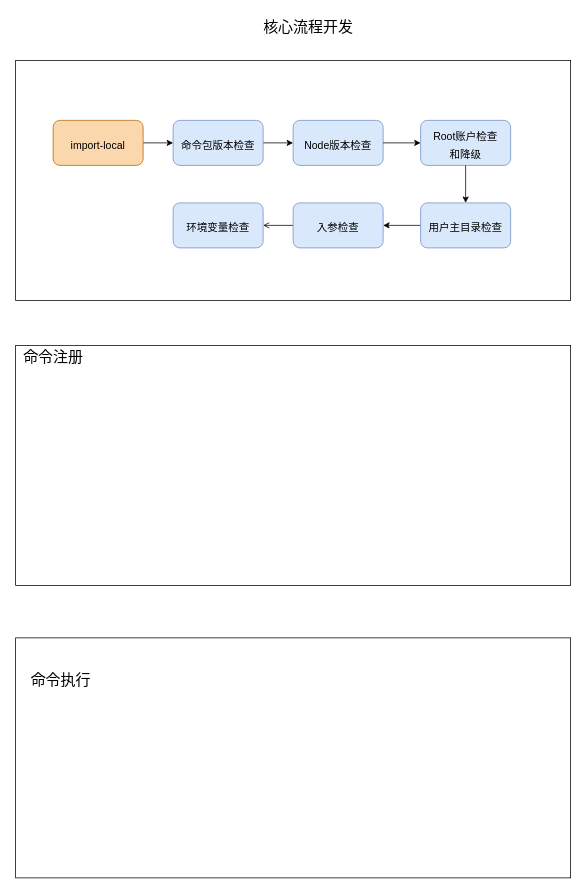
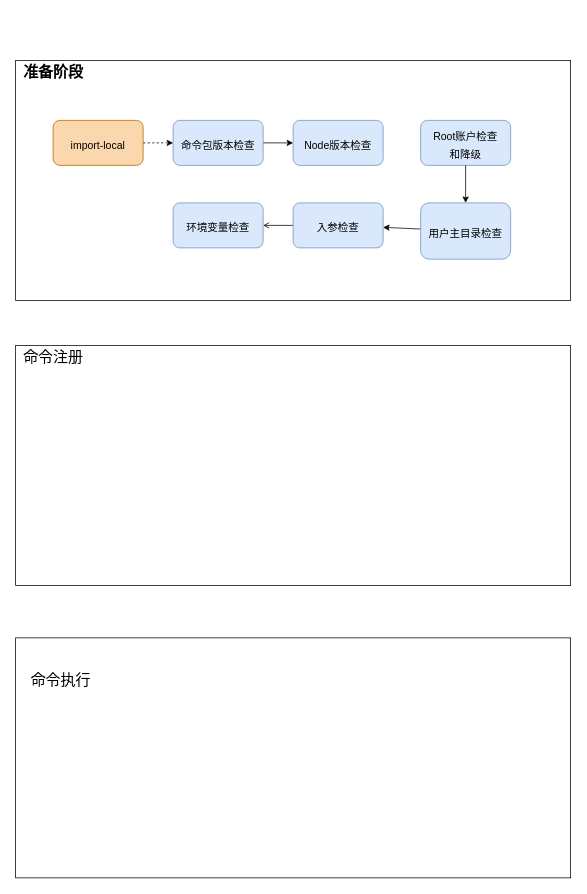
(308, 27) -> none
none -> (53, 72)
(155, 143) -> (155, 143)
(414, 143) -> none
(465, 225) -> (465, 231)
